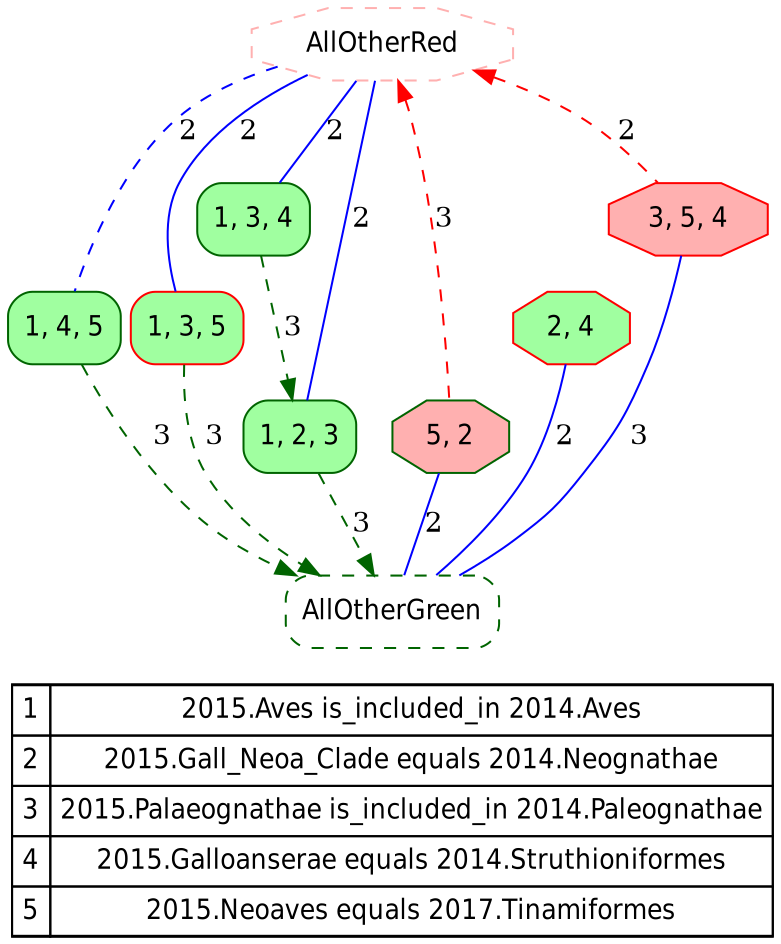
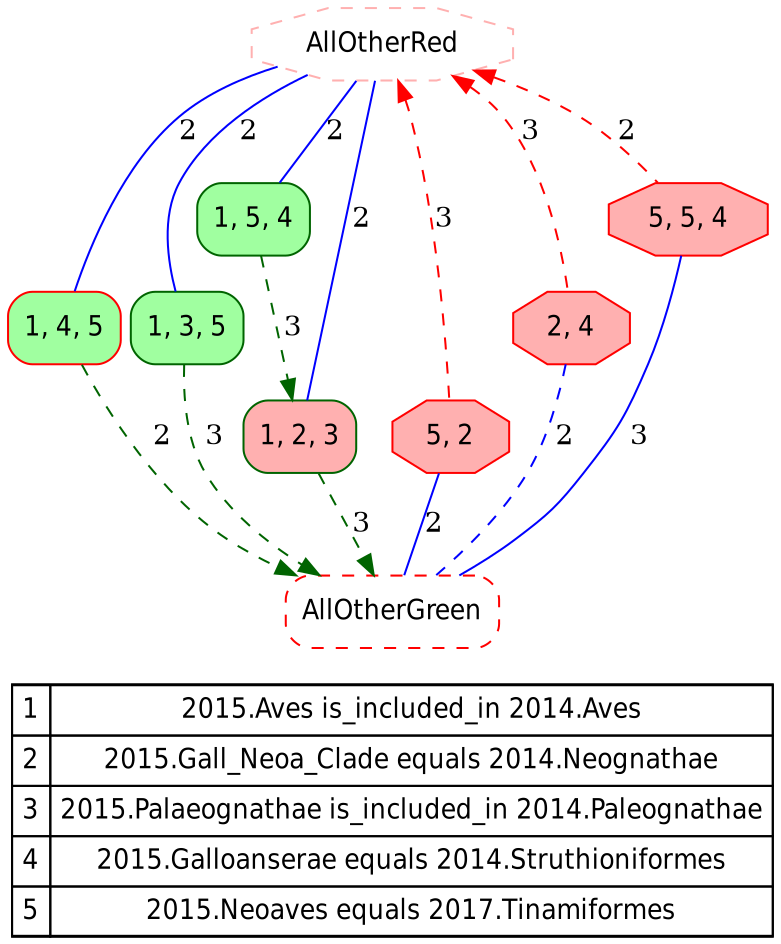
(147, 151) -> (147, 151)
none -> (538, 179)
(254, 219) -> (254, 219)
(688, 219) -> (688, 219)
(64, 328) -> (64, 328)
(187, 328) -> (187, 328)
(572, 328) -> (572, 328)
(163, 437) -> (163, 437)
(300, 437) -> (300, 437)
(451, 437) -> (451, 437)
(521, 482) -> (521, 482)
(392, 612) -> (392, 612)
